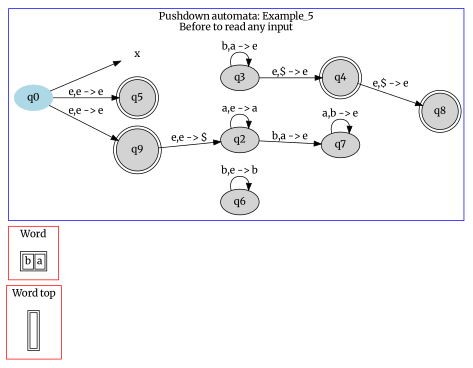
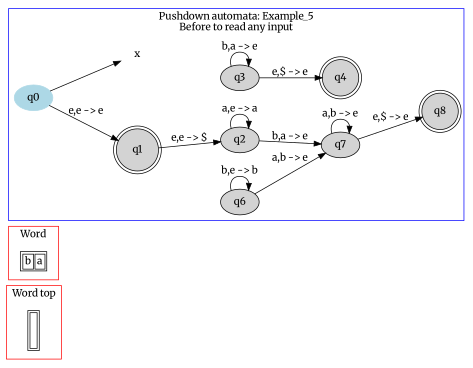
(387, 93) -> (387, 129)
(137, 98) -> none
(137, 150) -> (137, 150)
none -> (287, 175)
